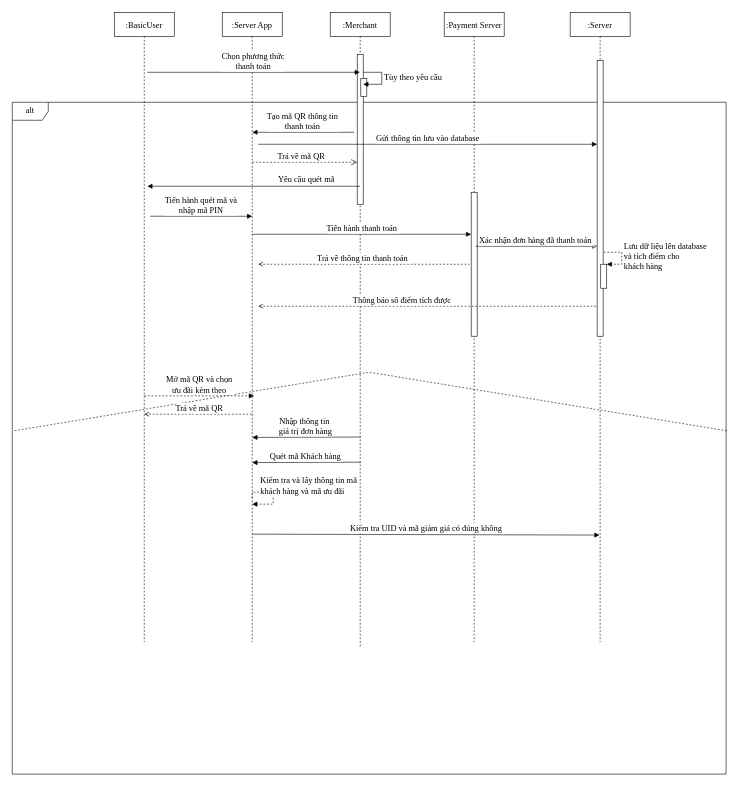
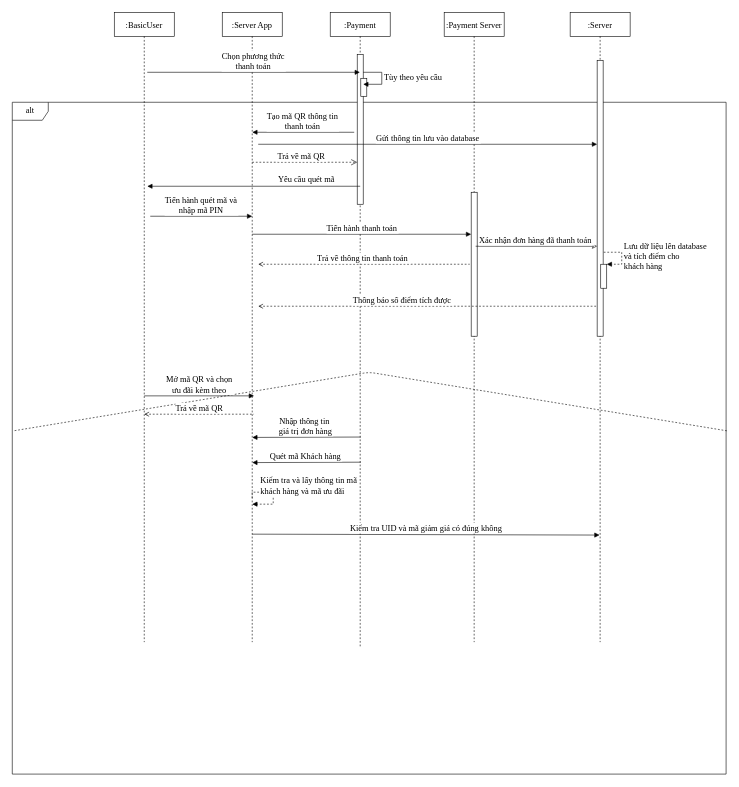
(360, 25) -> (360, 25)
(181, 396) -> (181, 396)
